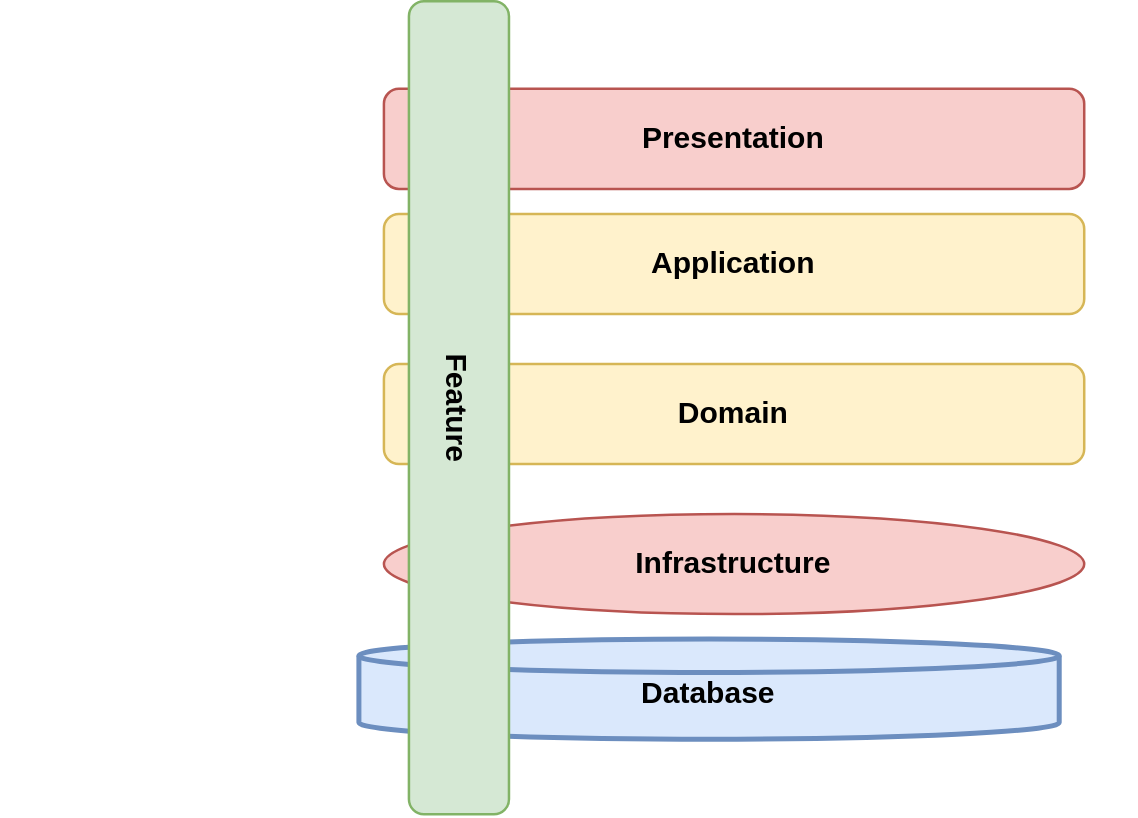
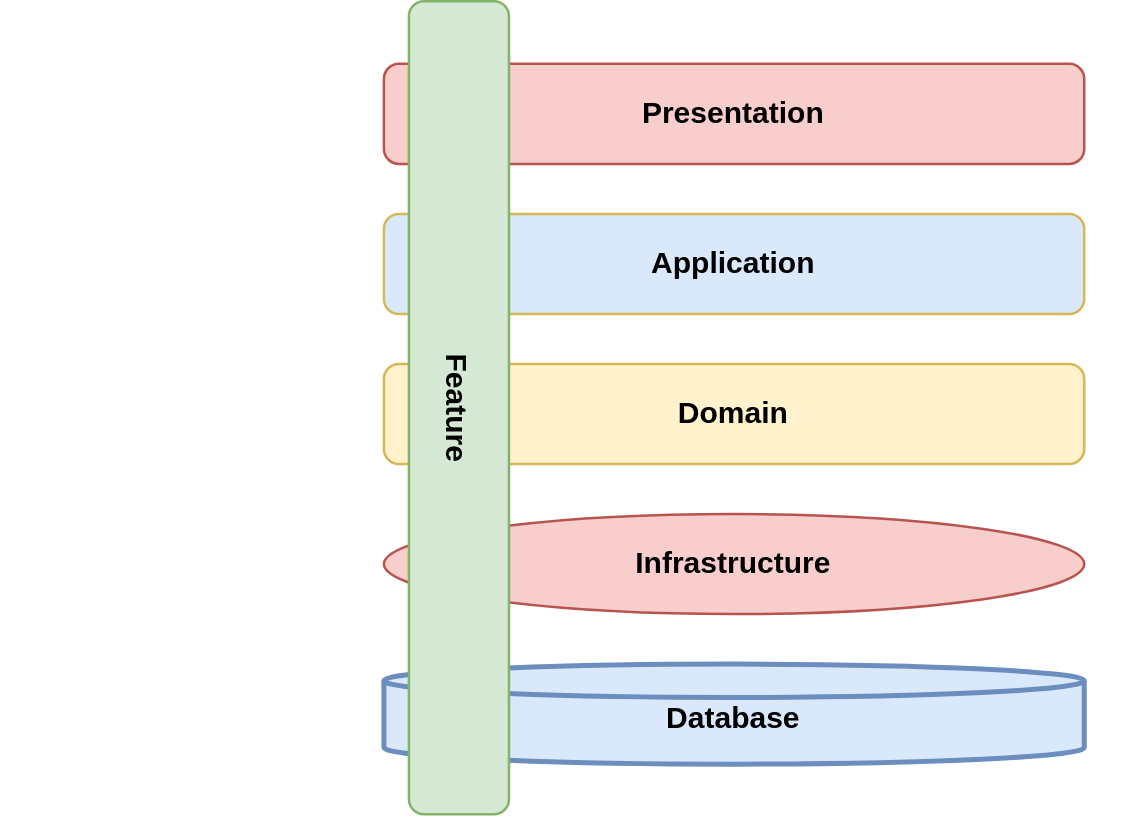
(734, 139) -> (734, 114)
(734, 264) -> (734, 264)
(709, 689) -> (734, 714)
